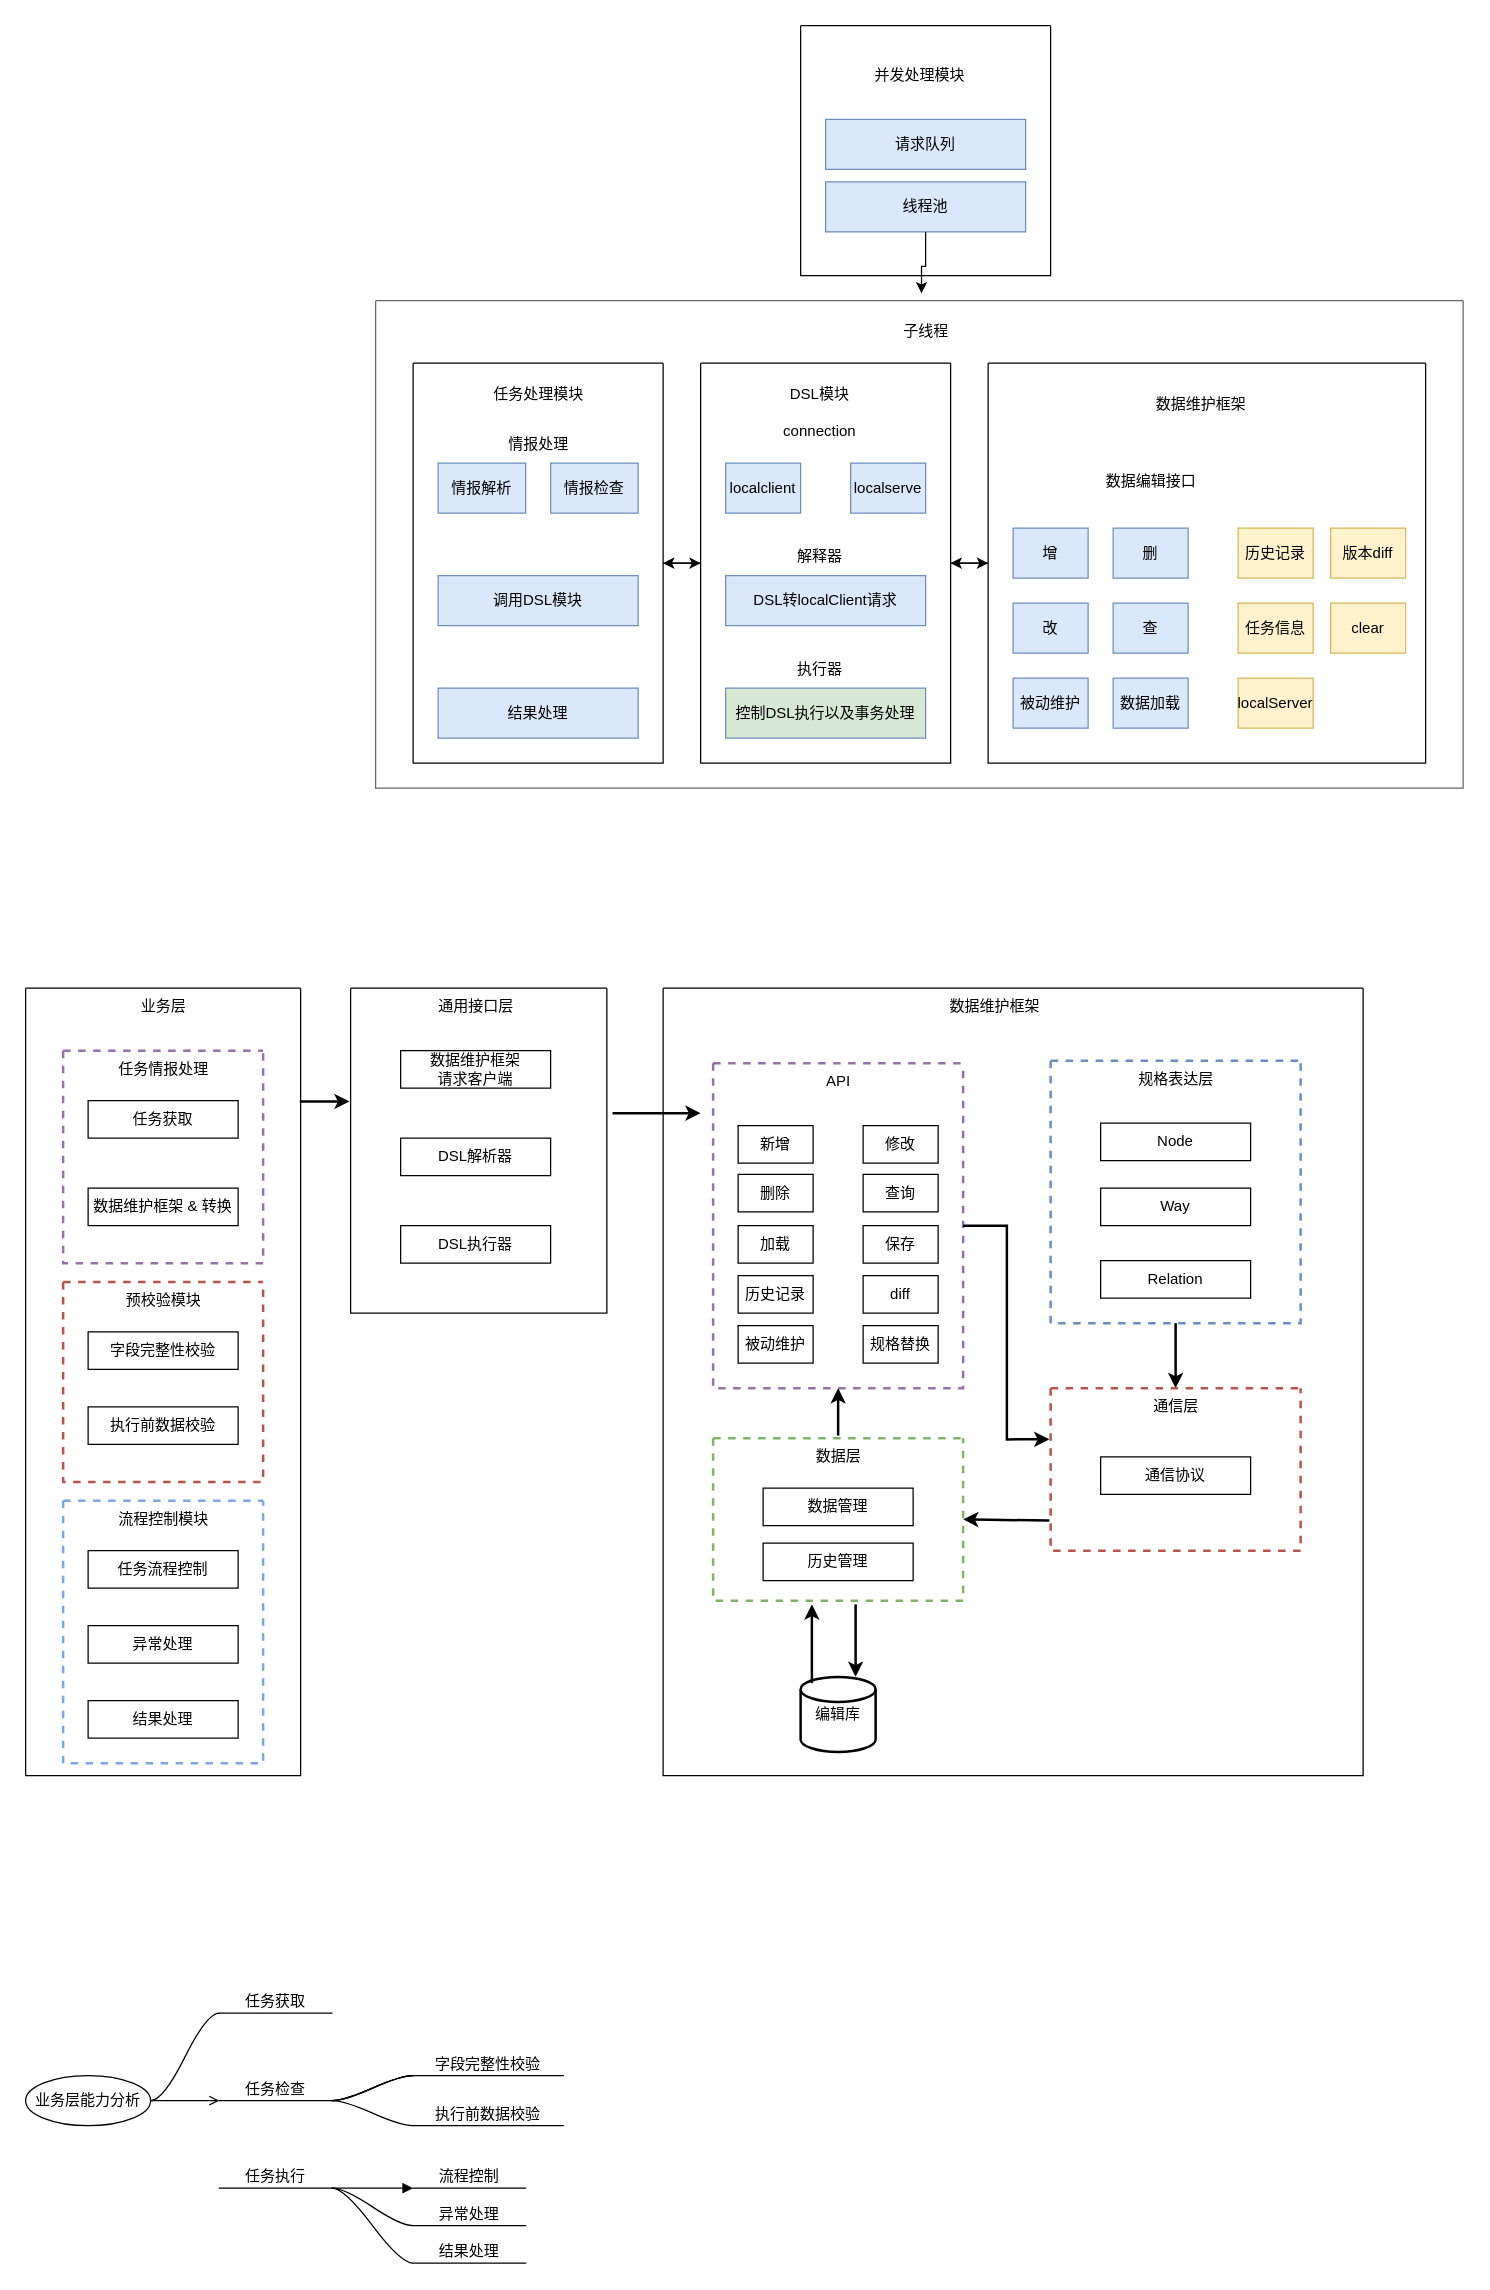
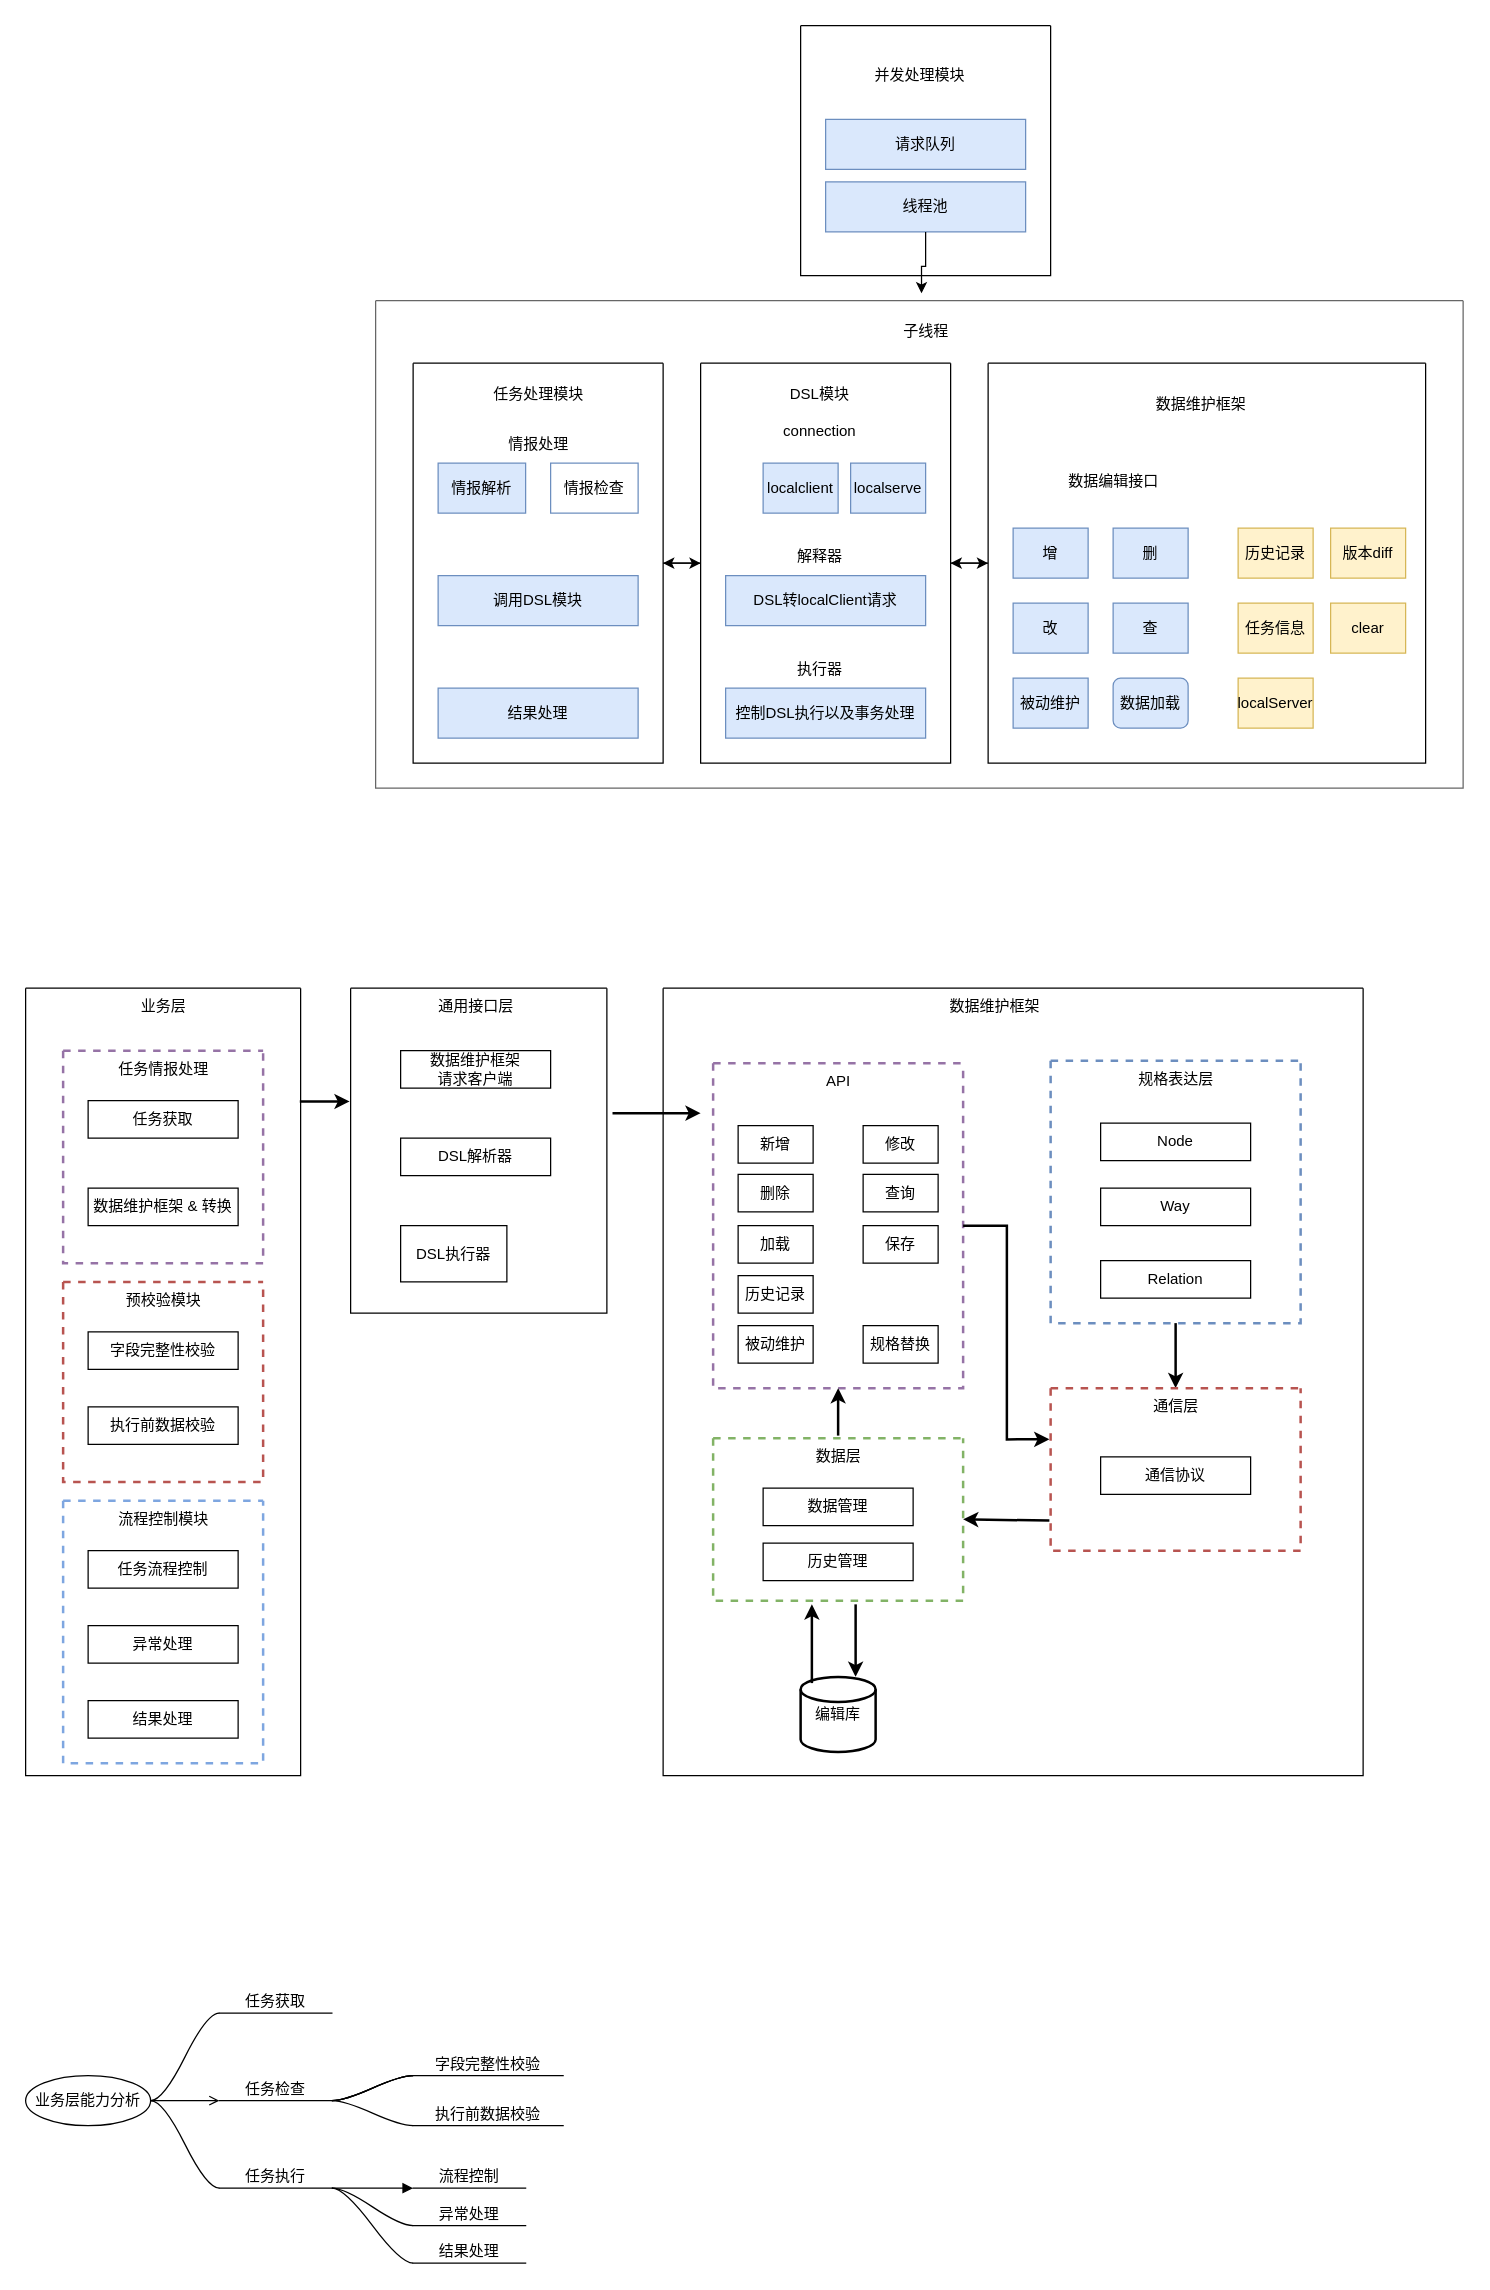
(1151, 482) -> (1113, 482)
(594, 488) -> (594, 488)
(763, 488) -> (801, 488)
(1151, 703) -> (1151, 703)
(826, 713) -> (826, 713)
(476, 1244) -> (454, 1254)
(901, 1294) -> none
none -> (186, 2146)
